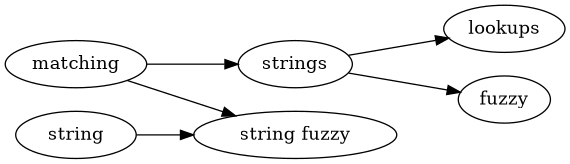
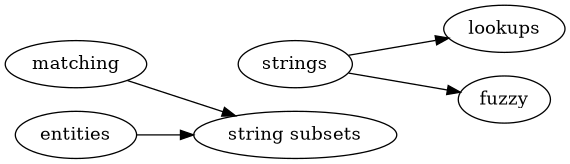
(186, 64) -> none
(76, 135) -> (76, 135)
(295, 135) -> (295, 135)
